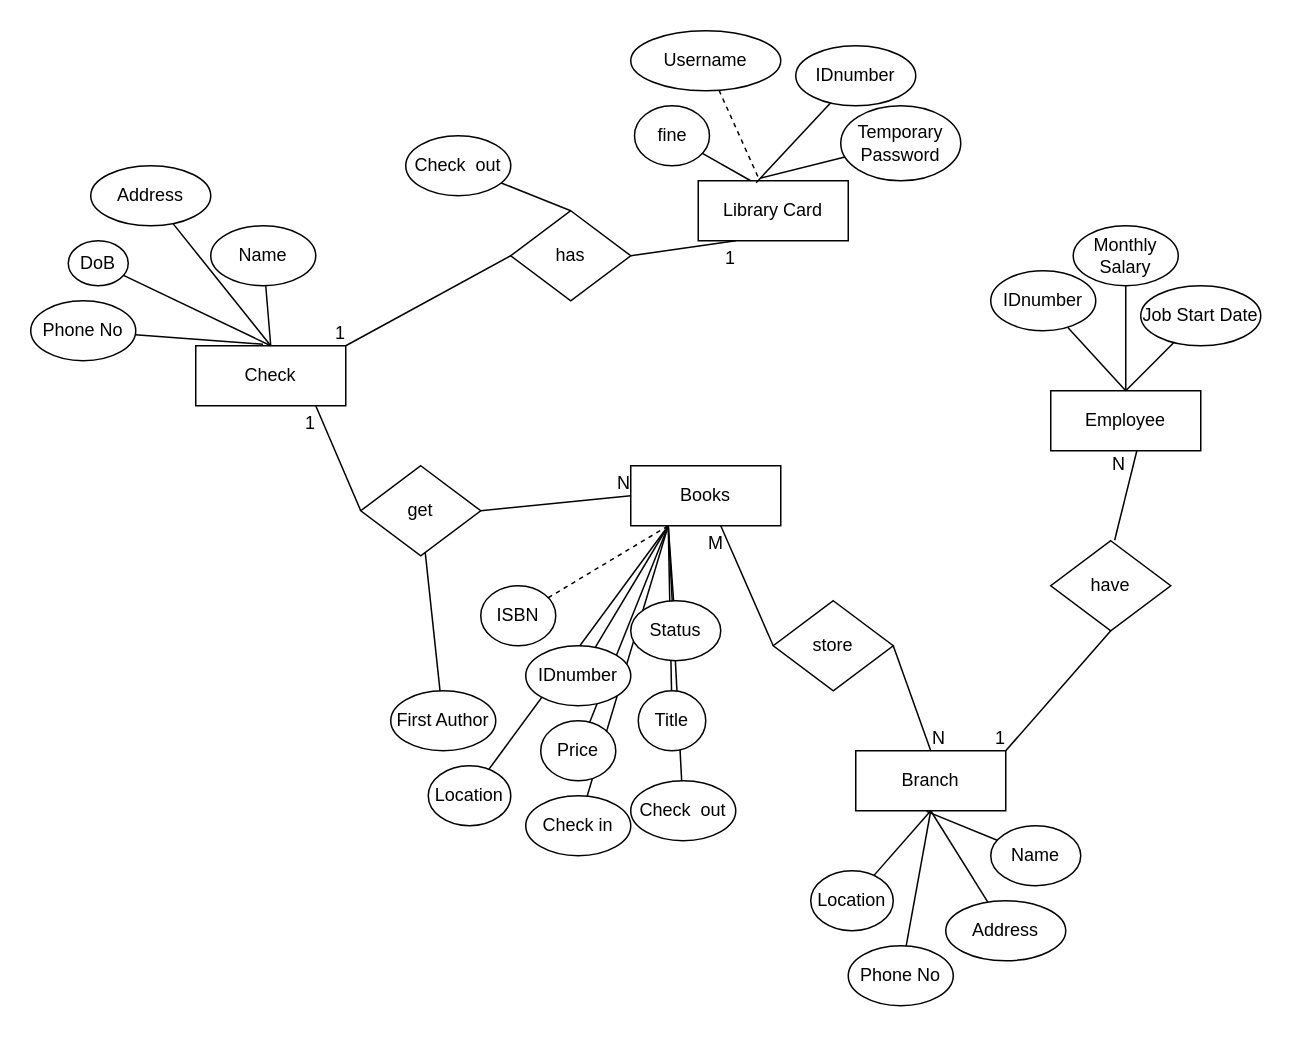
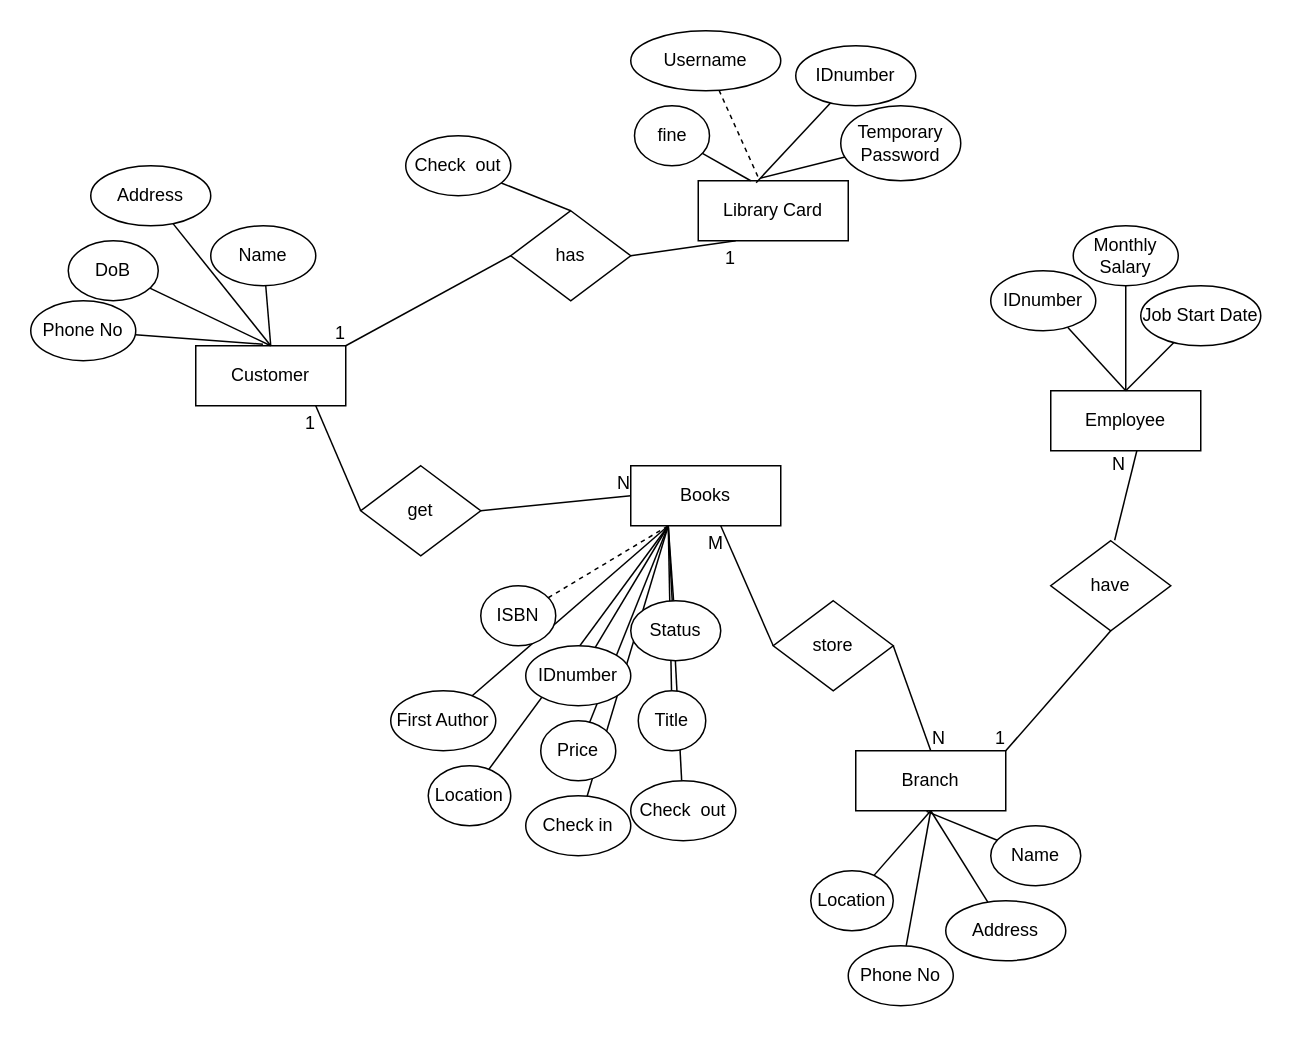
(98, 263) -> (113, 271)
(271, 376) -> (271, 376)
(433, 622) -> (605, 580)
